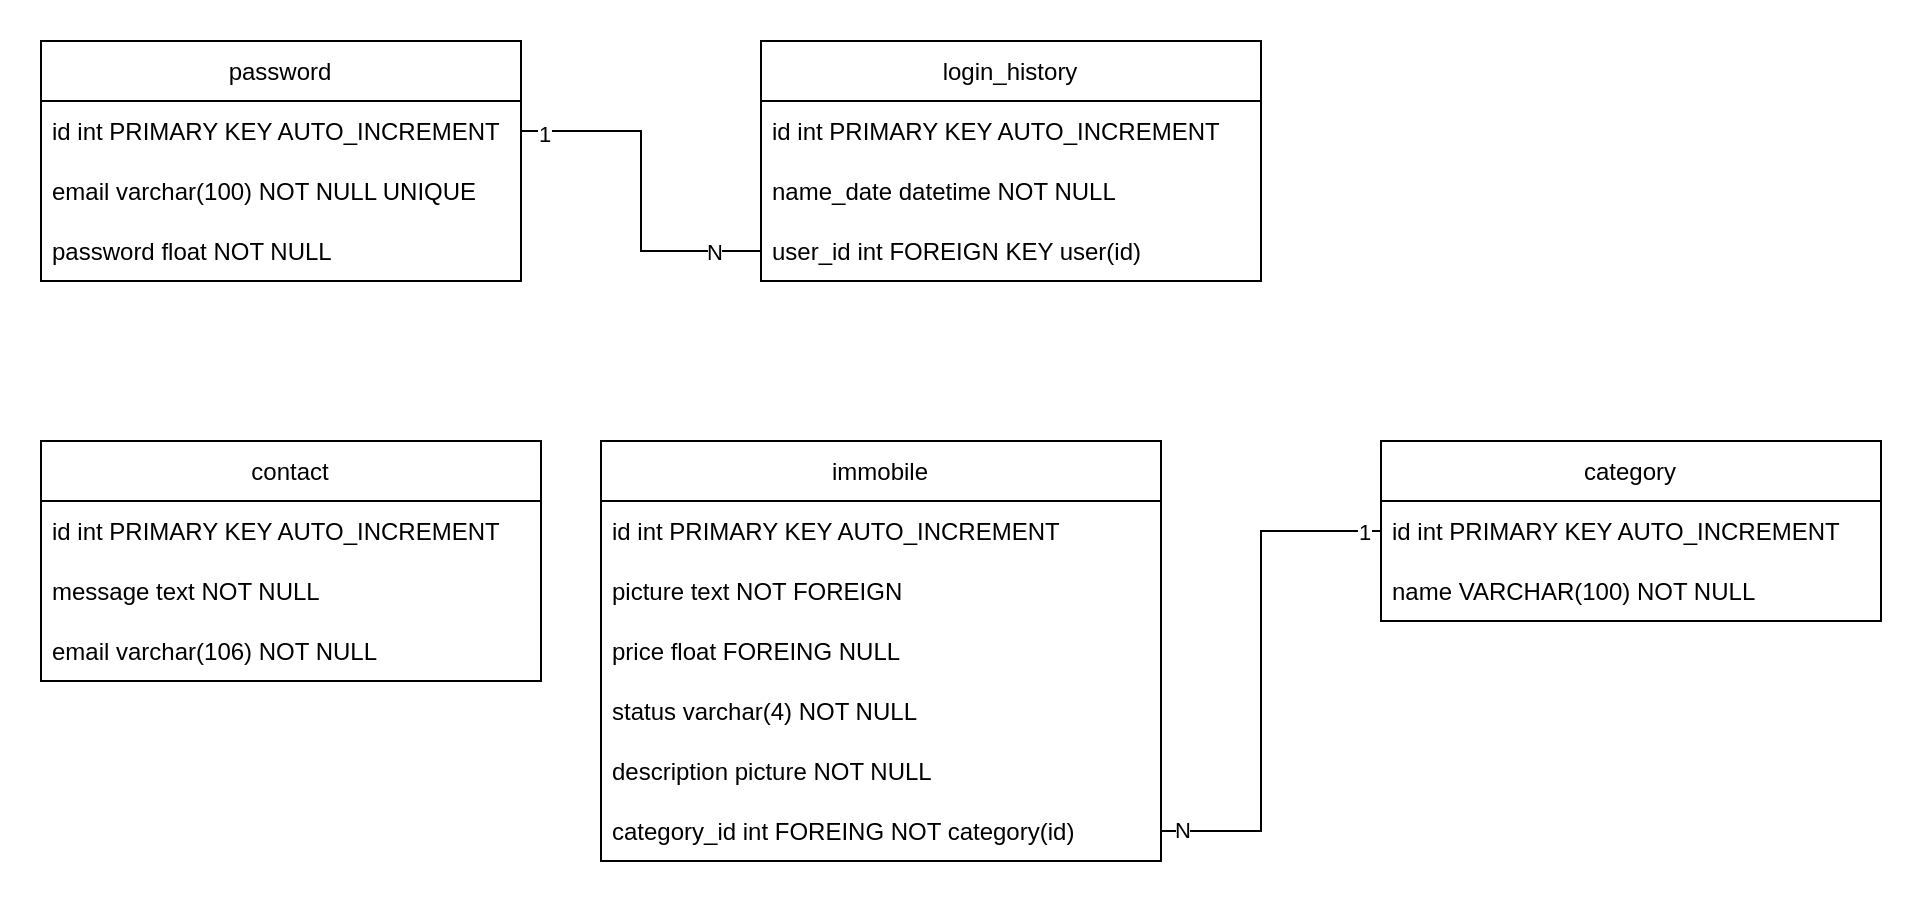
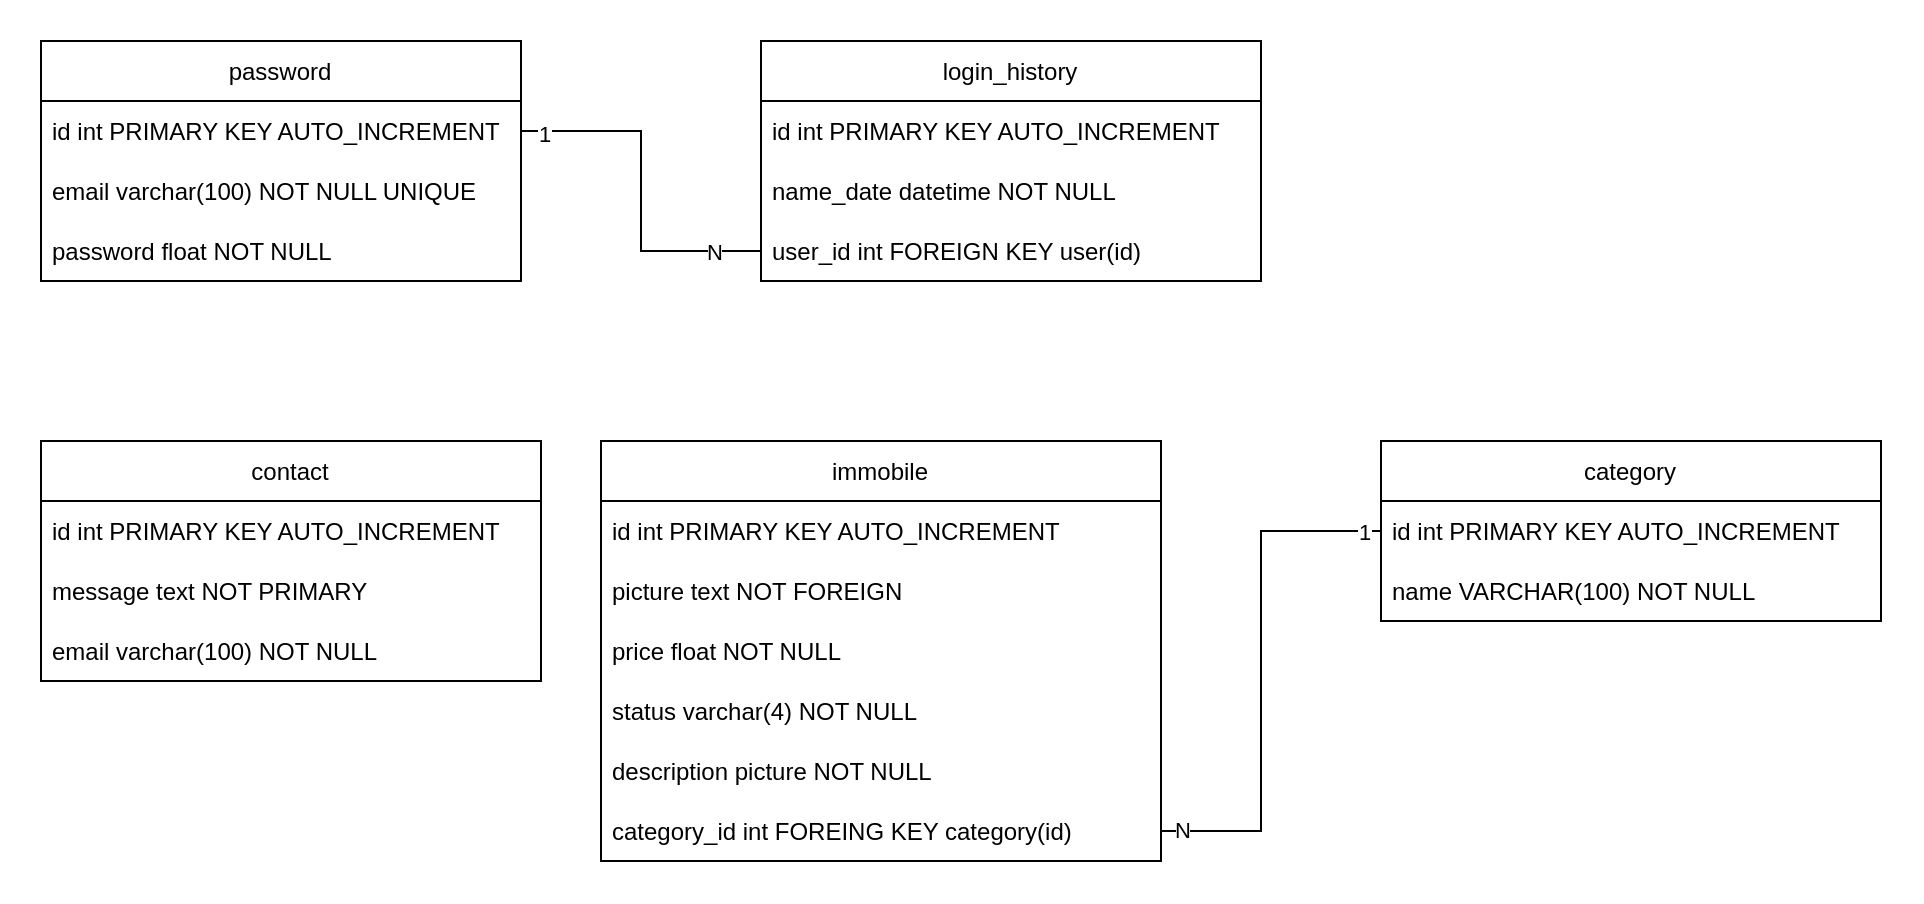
(184, 592) -> (204, 592)
(218, 652) -> (218, 652)
(758, 652) -> (731, 652)
(859, 832) -> (859, 832)
